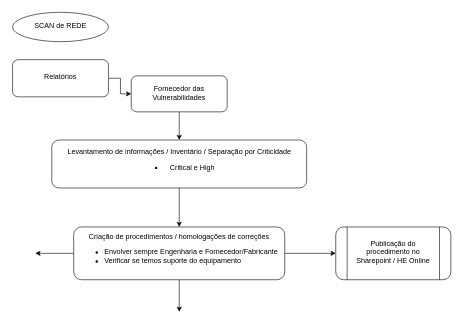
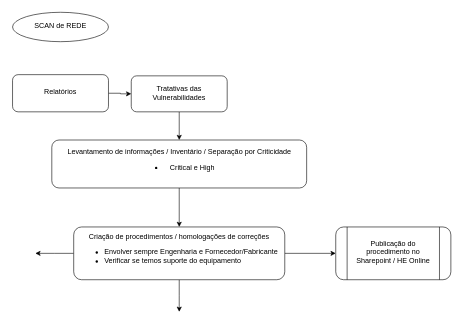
(60, 78) -> (60, 93)
(179, 93) -> (179, 93)
